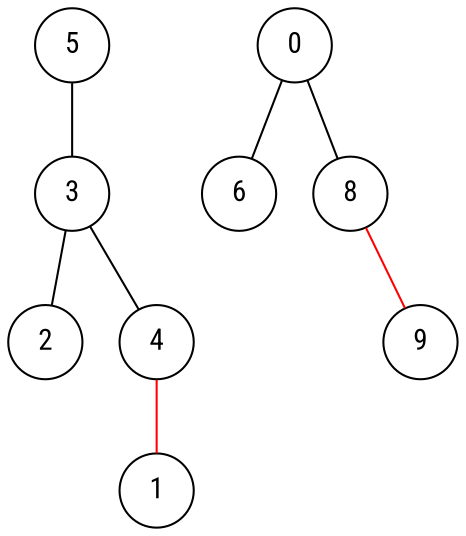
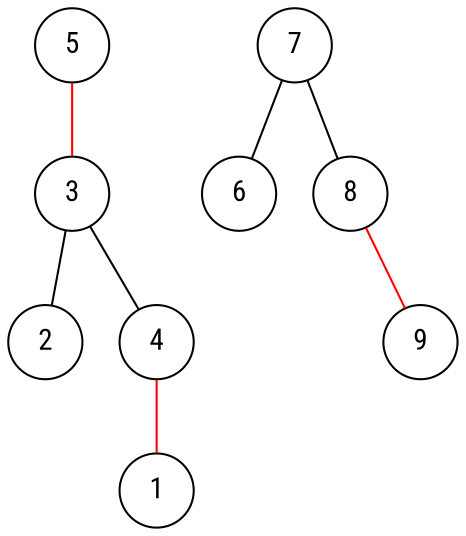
(295, 45) -> (295, 45)
(72, 120) -> (72, 120)
